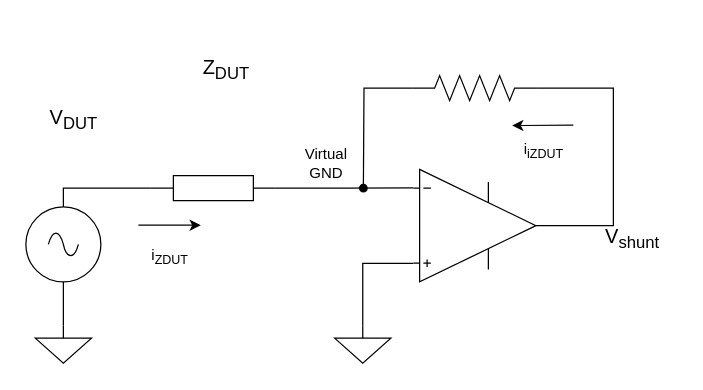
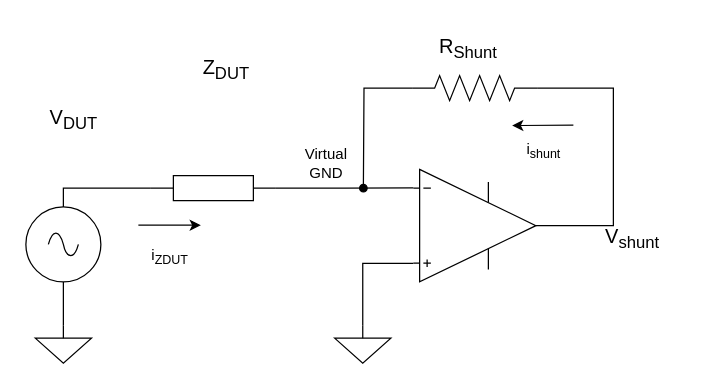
none -> (474, 51)
(544, 151) -> (544, 151)
